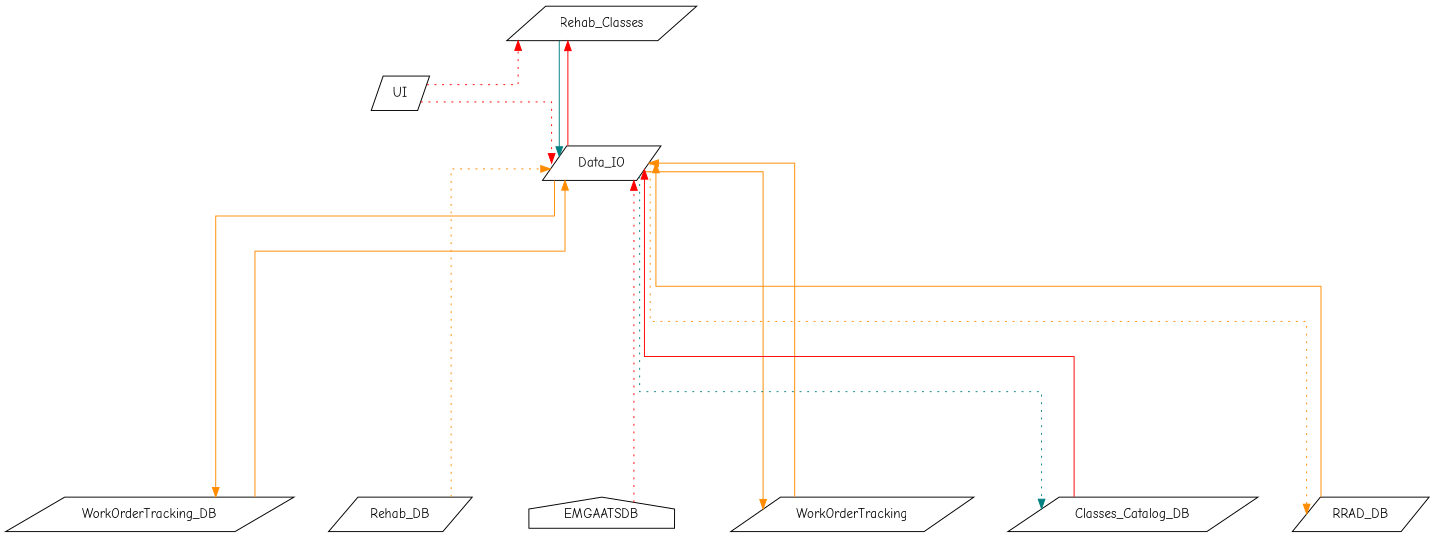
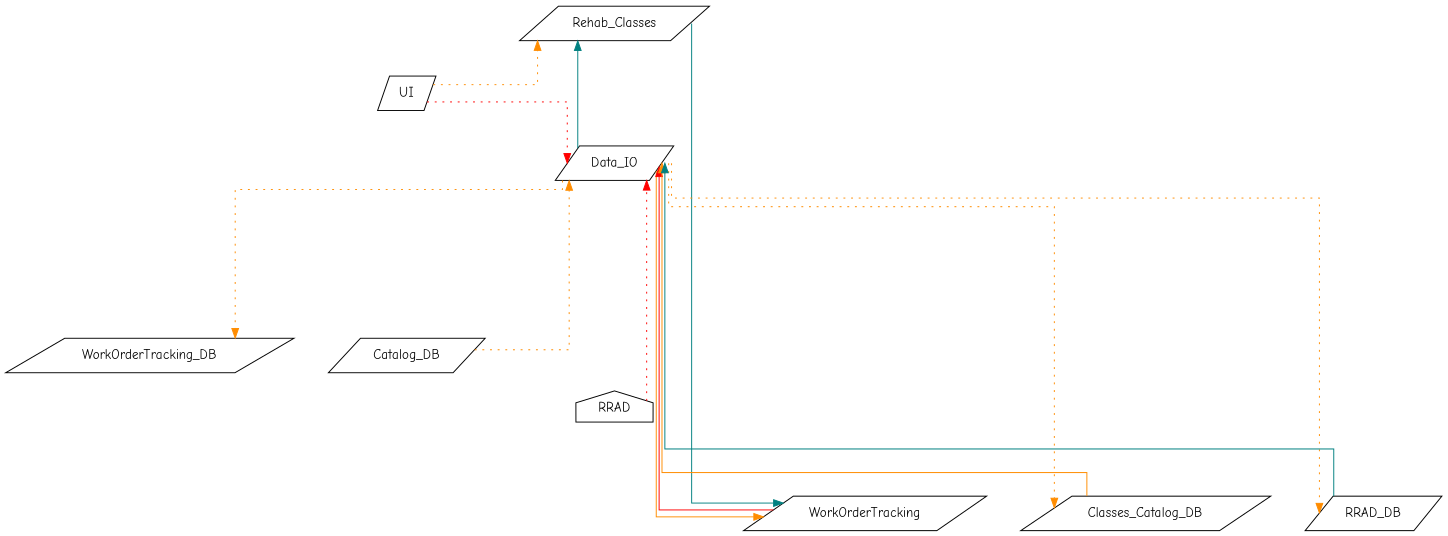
(490, 85) -> (503, 85)
(559, 99) -> (692, 304)
(568, 101) -> (578, 99)
(267, 216) -> (334, 189)
(318, 251) -> none
(795, 262) -> (659, 400)
(1037, 286) -> (885, 449)
(841, 357) -> (736, 473)
(787, 392) -> (986, 207)
(400, 514) -> (407, 356)
(602, 514) -> (614, 408)
